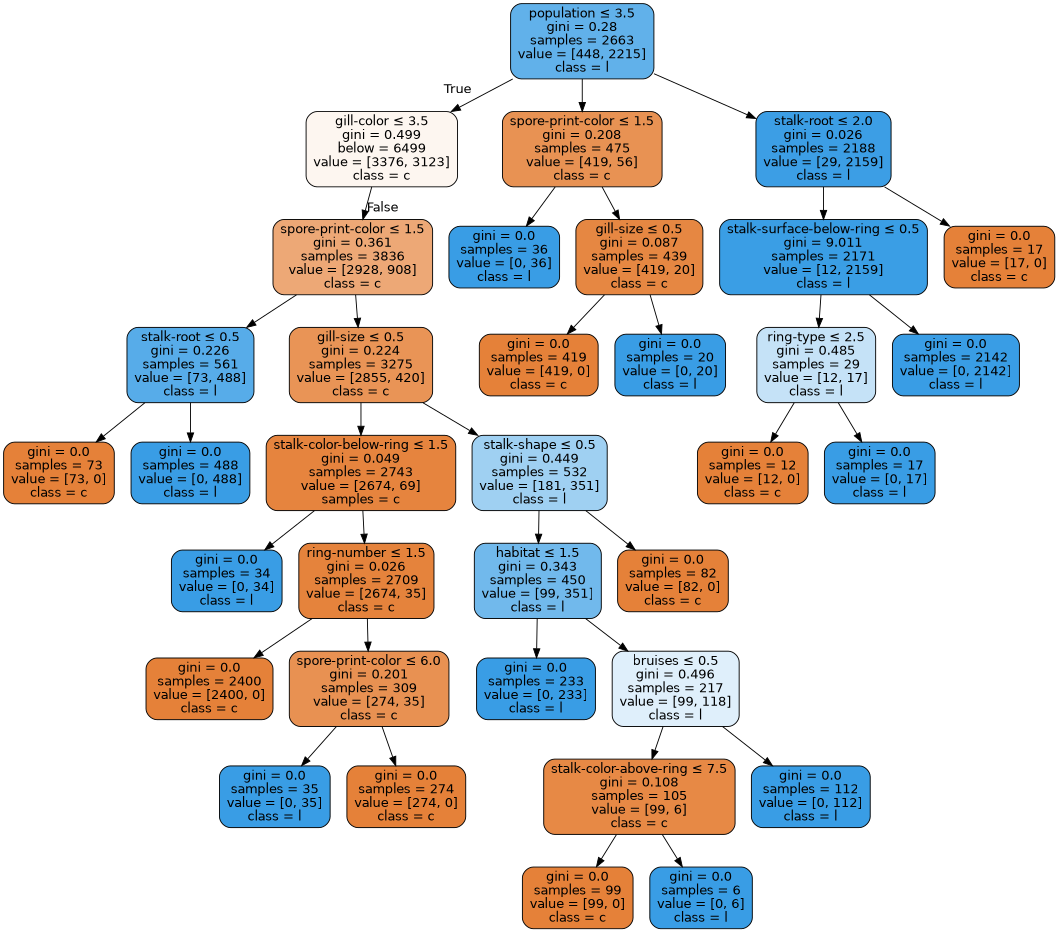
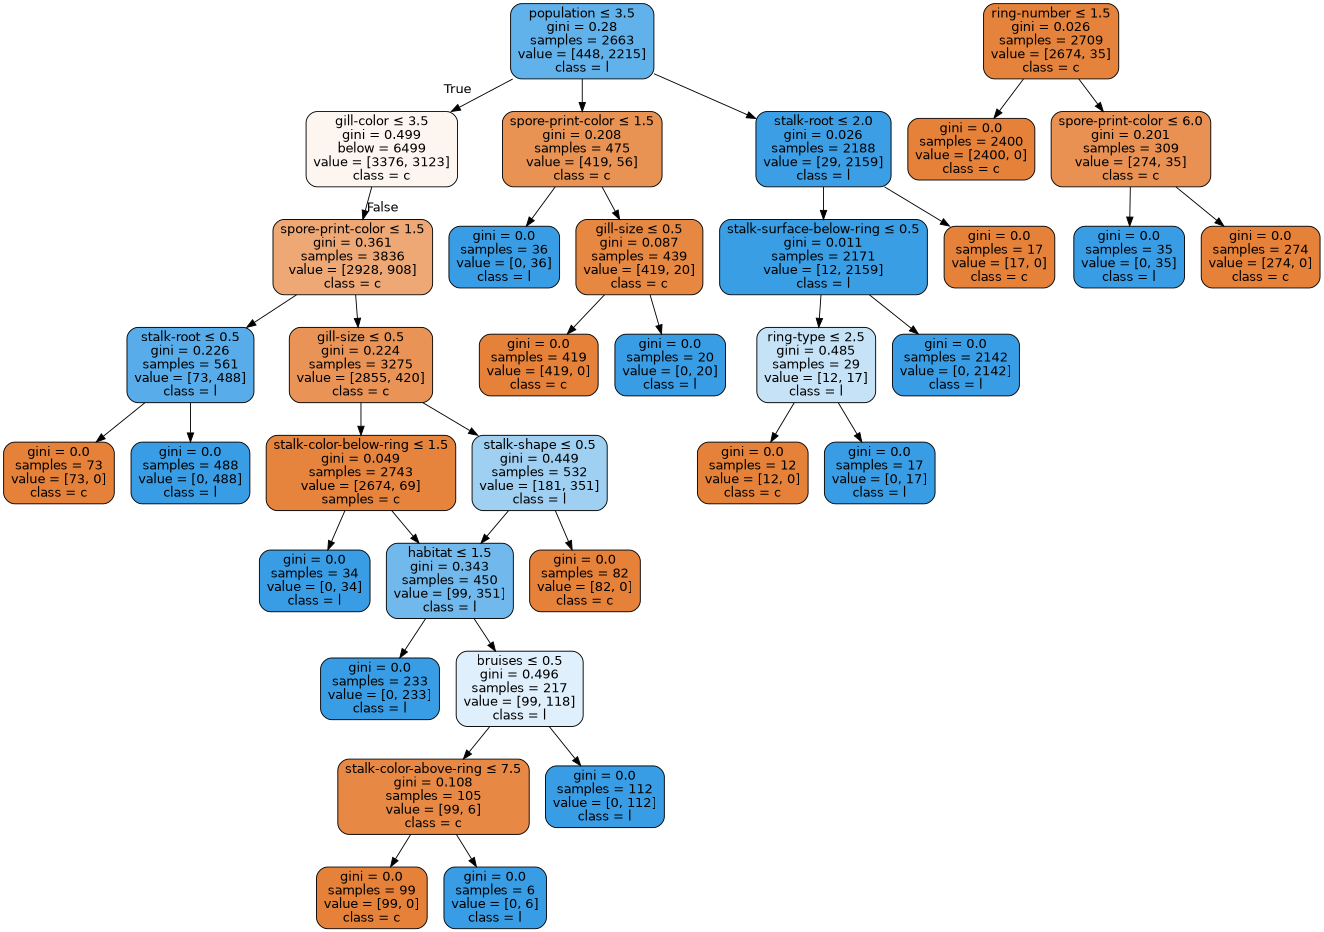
(824, 243) -> (824, 243)
(363, 522) -> (402, 523)
